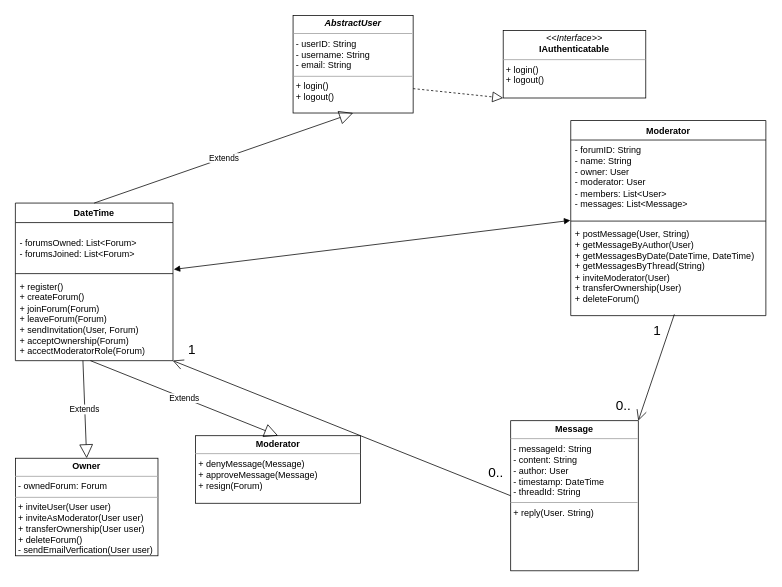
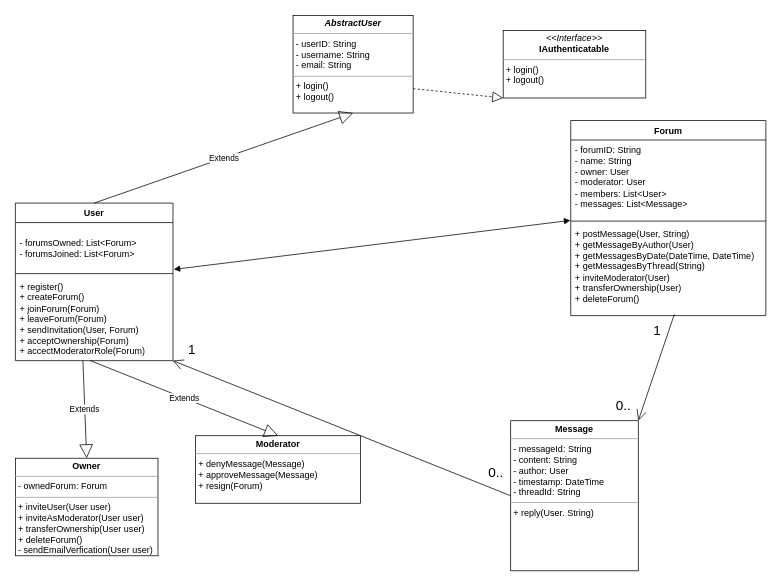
(668, 131) -> (668, 131)
(94, 214) -> (94, 214)
